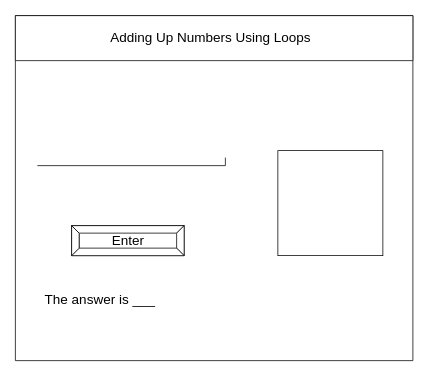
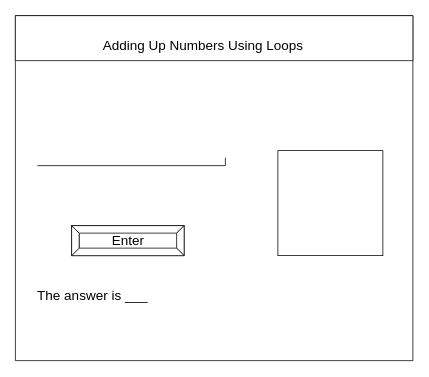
(210, 38) -> (203, 45)
(102, 308) -> (94, 304)
